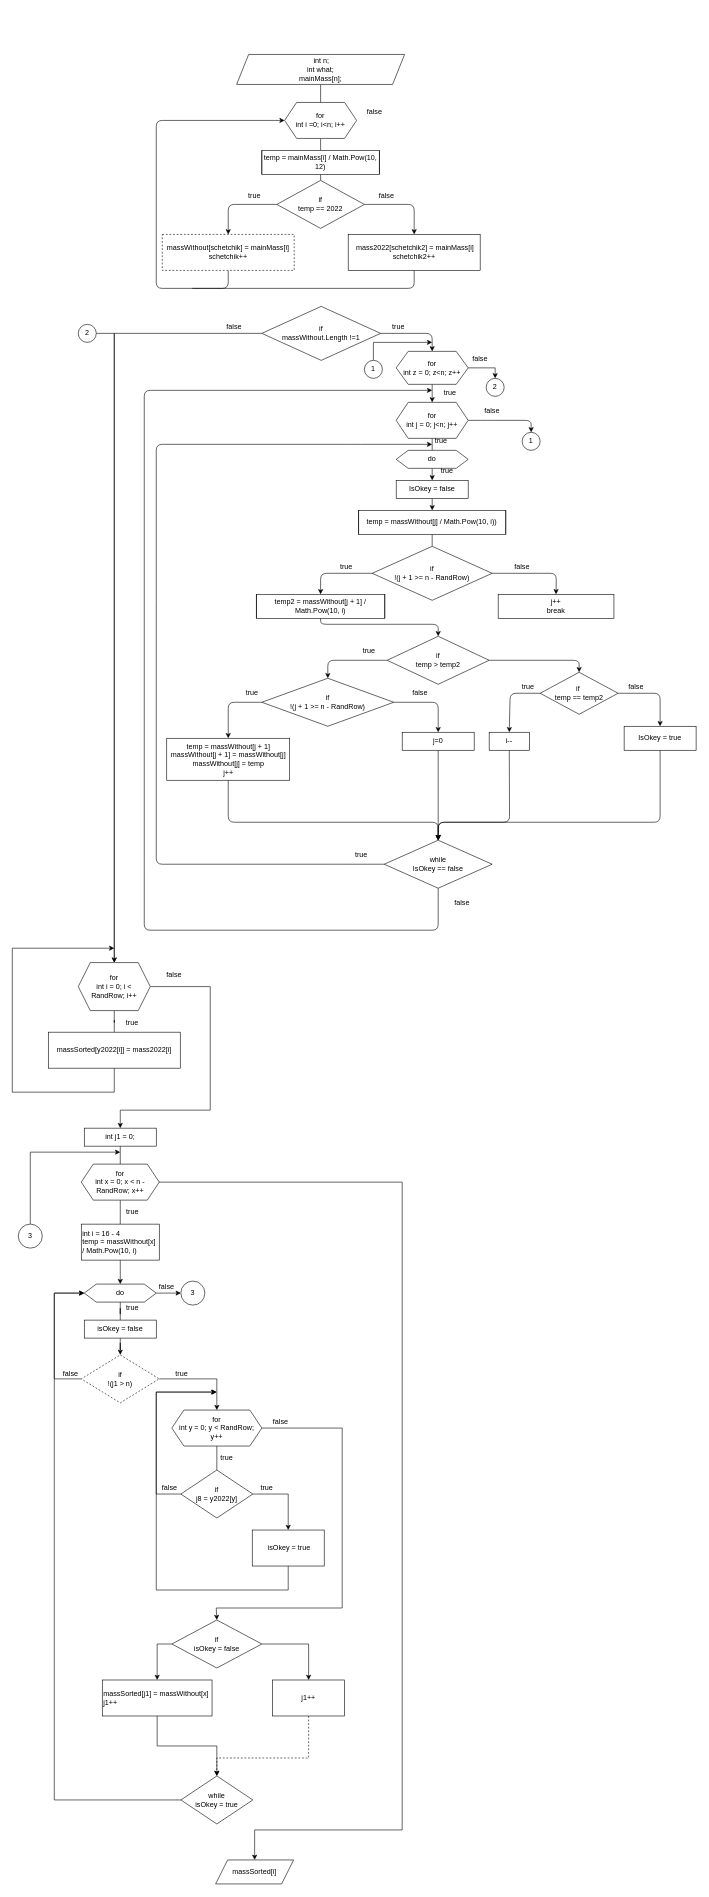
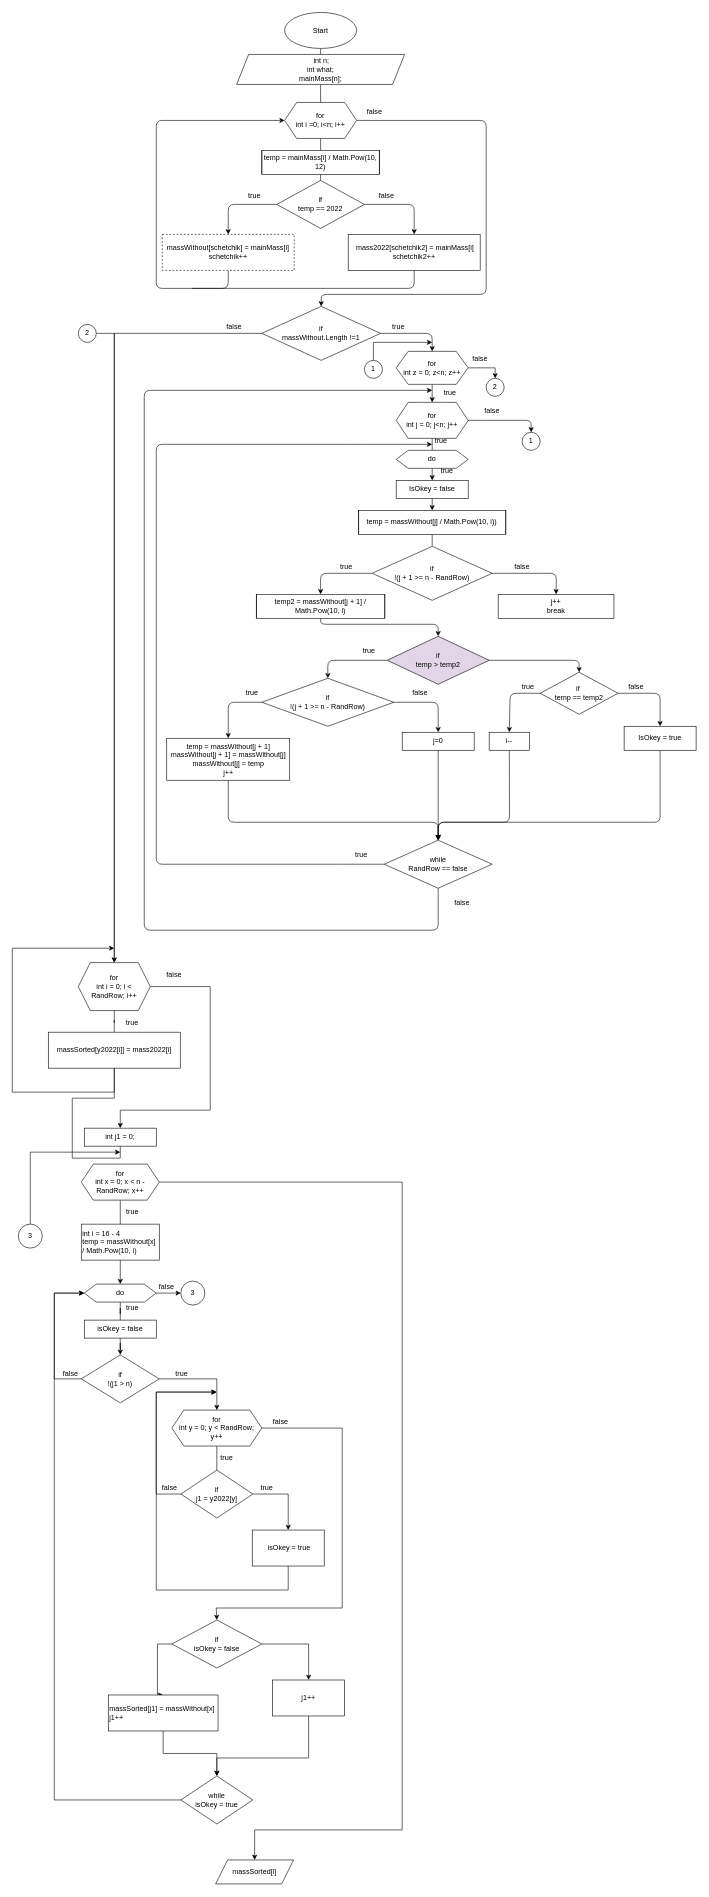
none -> (321, 30)
none -> (321, 51)
none -> (401, 294)
(438, 660) -> (438, 660)
(438, 864) -> (438, 864)
(120, 1160) -> (72, 1130)
(120, 1379) -> (120, 1379)
(217, 1494) -> (217, 1494)
(157, 1698) -> (163, 1713)
(284, 1758) -> (284, 1758)
